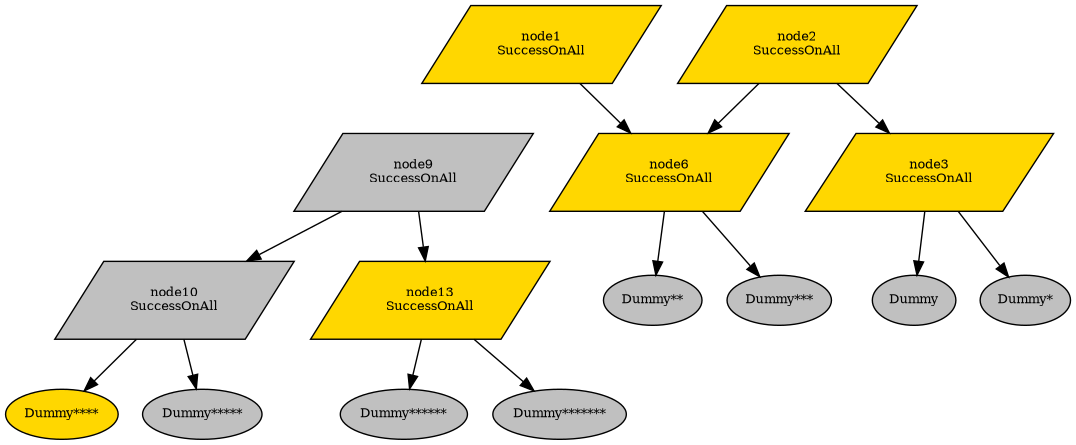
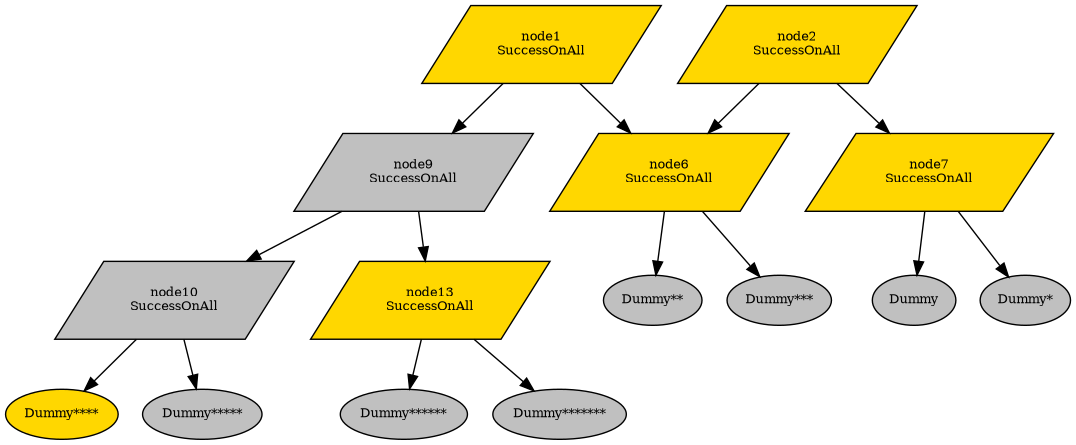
none -> (483, 103)
(929, 172) -> (929, 172)
